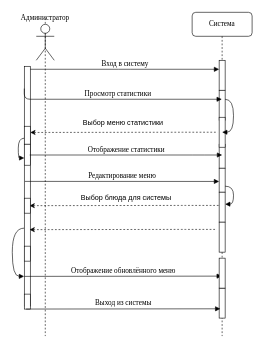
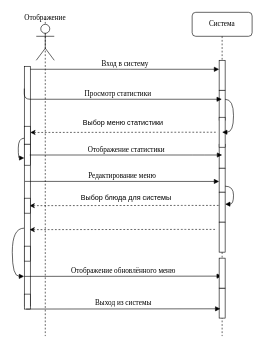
(45, 18) -> (45, 18)
